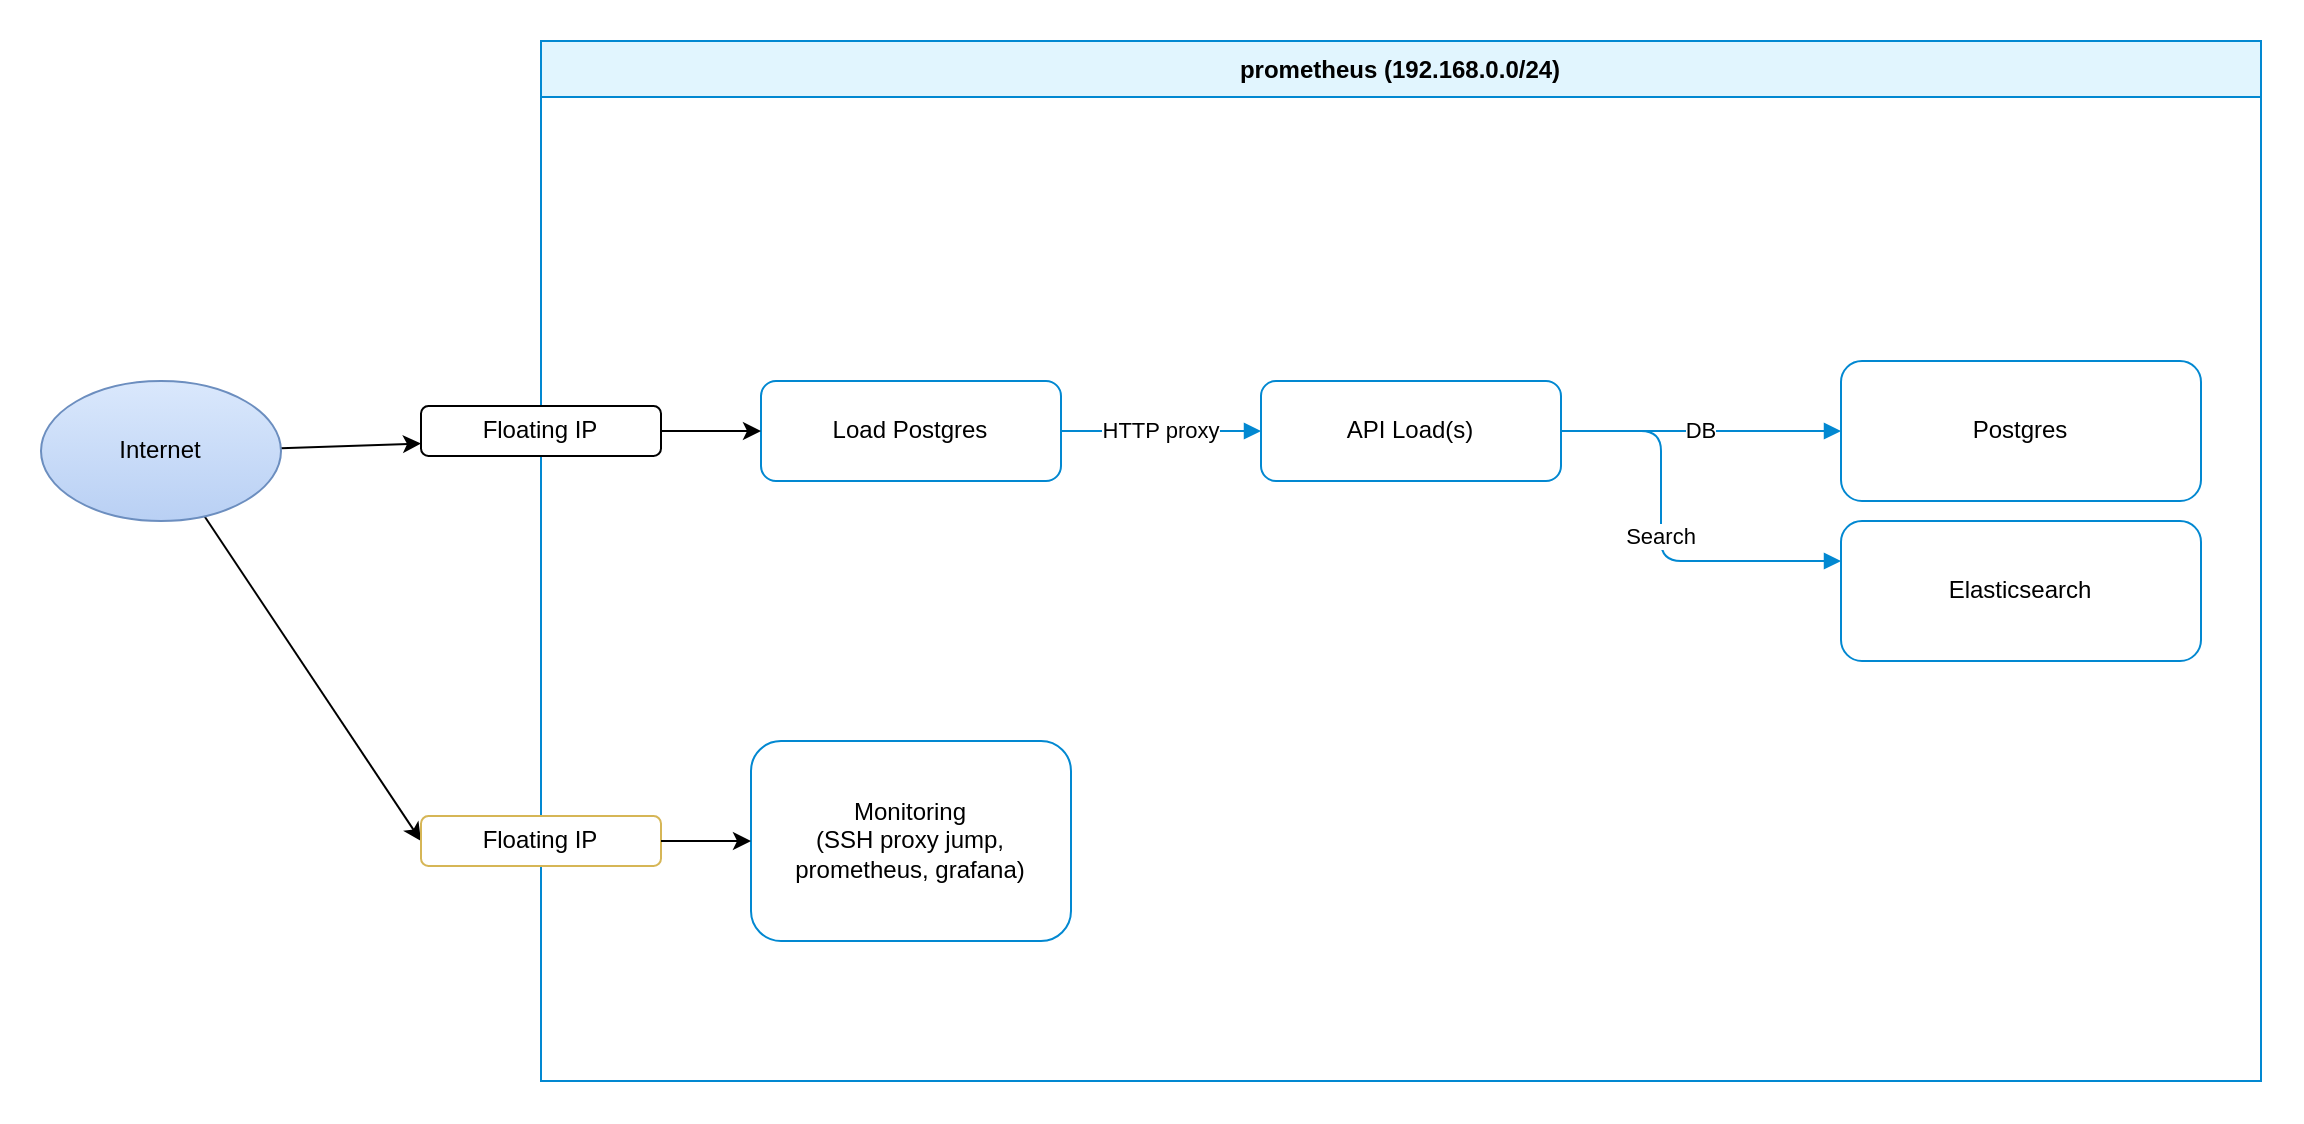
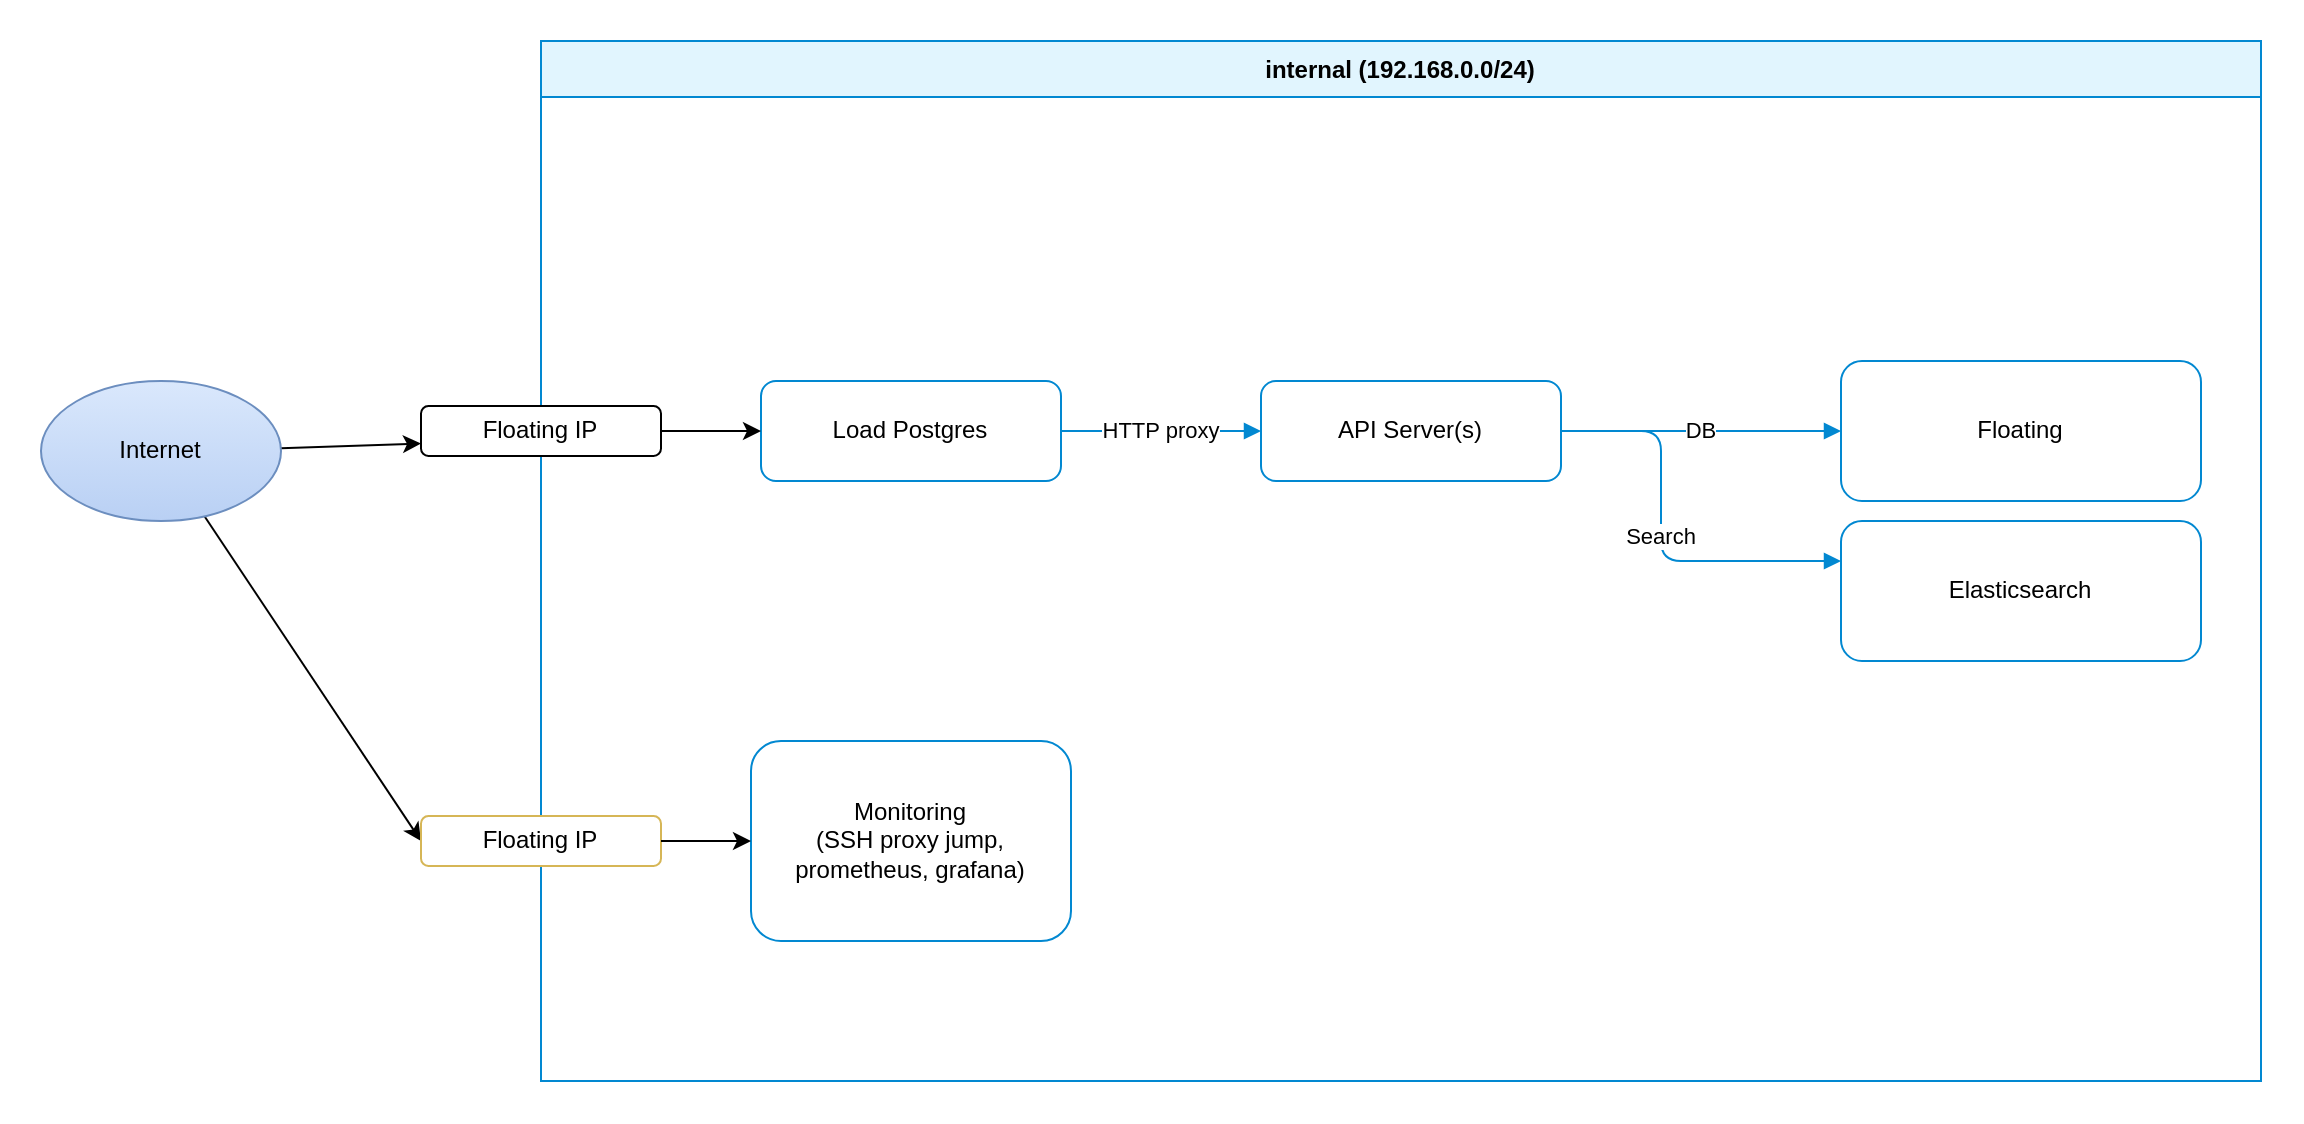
(1400, 70) -> (1400, 70)
(1411, 431) -> (1411, 431)
(2021, 431) -> (2021, 431)
